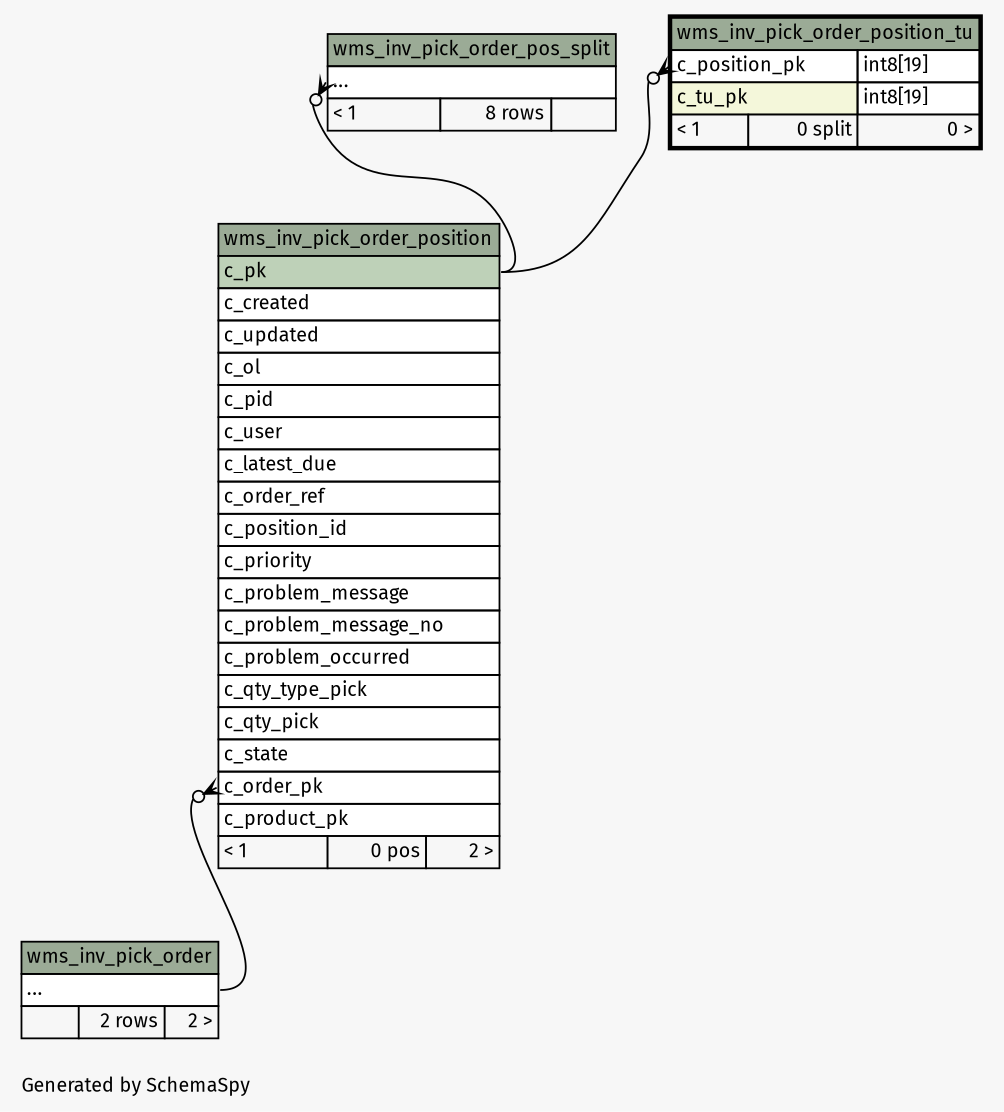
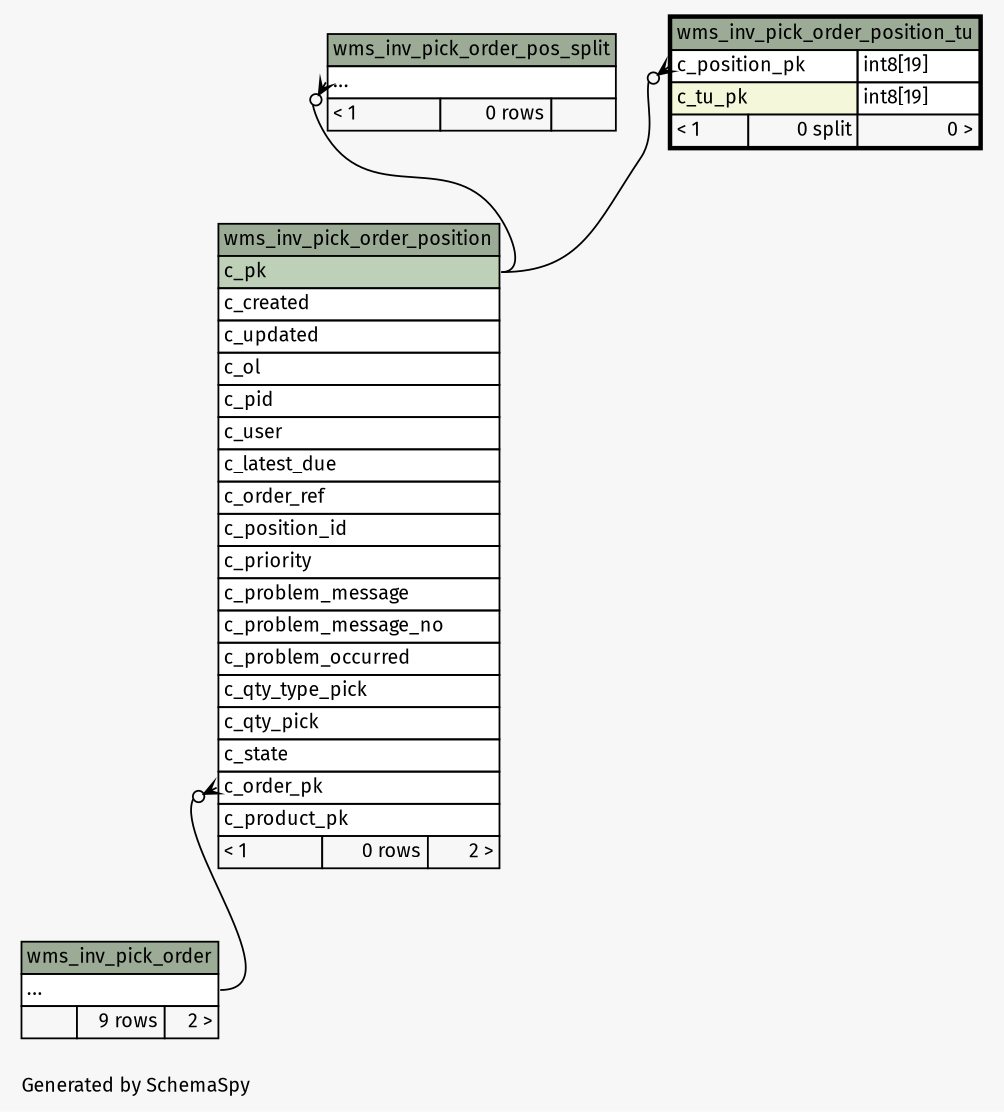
(516, 114) -> (516, 114)
(396, 851) -> (392, 851)
(130, 1021) -> (129, 1021)
